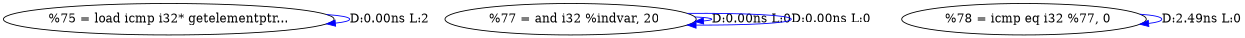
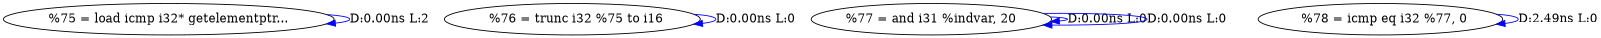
(571, 19) -> (931, 19)
none -> (572, 19)
